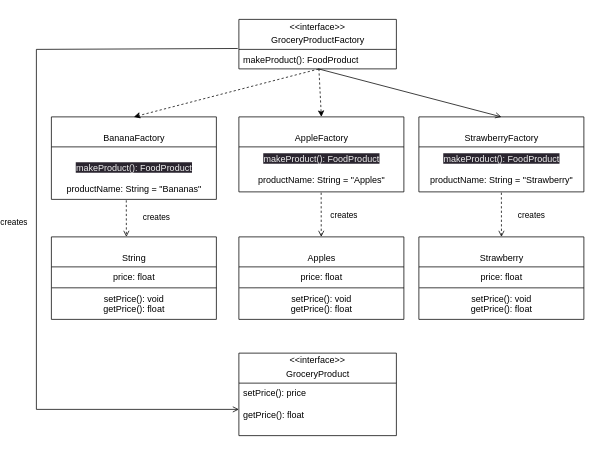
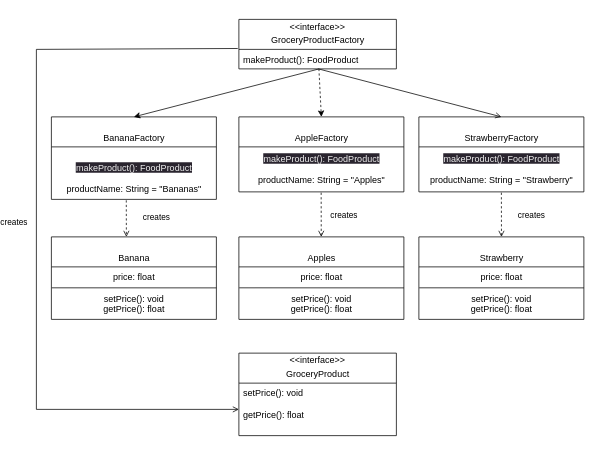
(228, 92) -> (228, 92)
(134, 252) -> (134, 252)
(282, 399) -> (282, 399)
